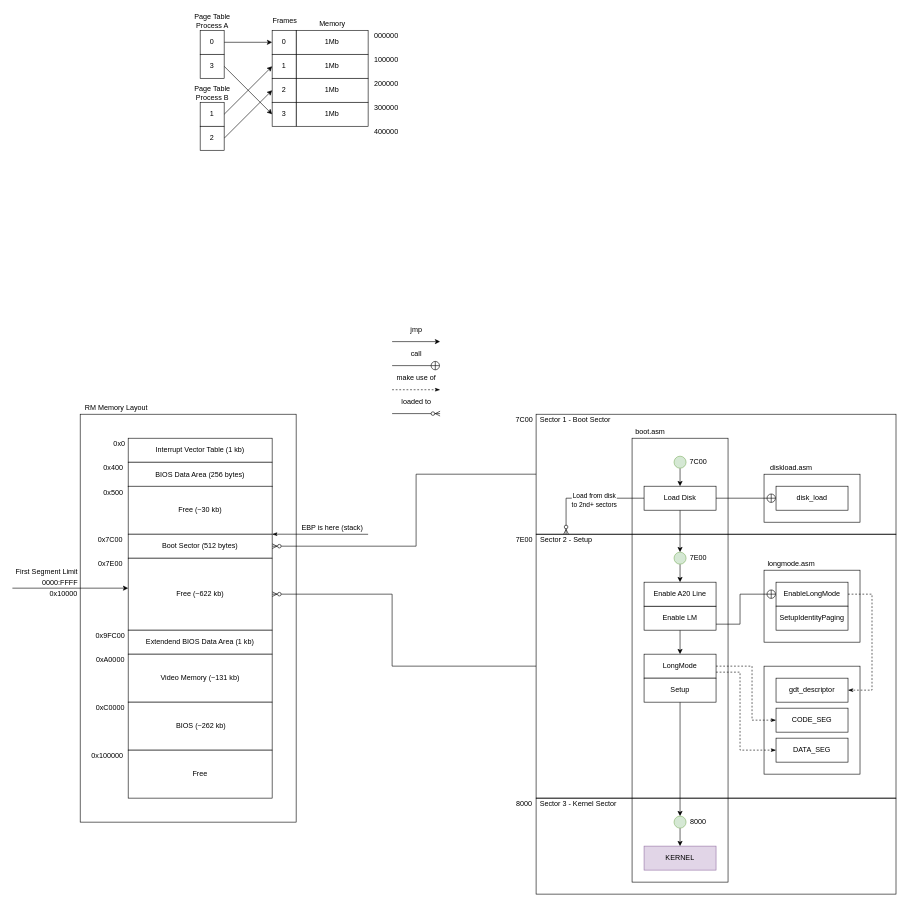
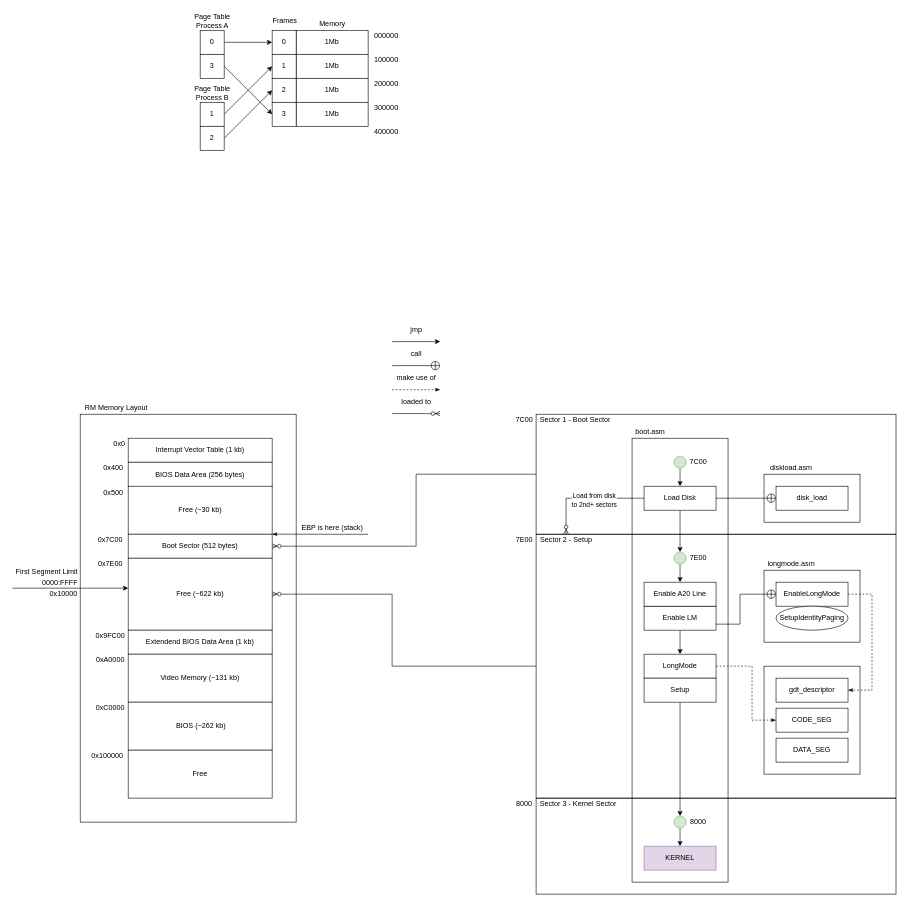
(812, 618) -> (812, 618)
(770, 750) -> none
